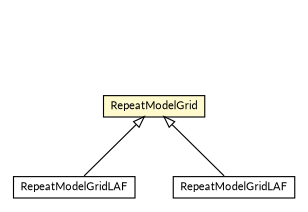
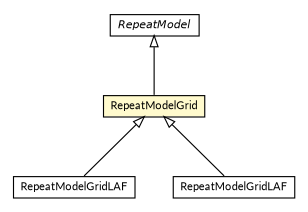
none -> (154, 25)
